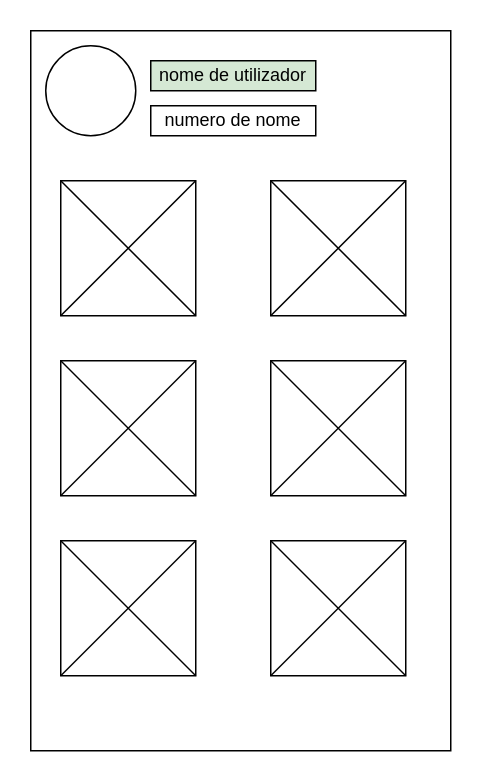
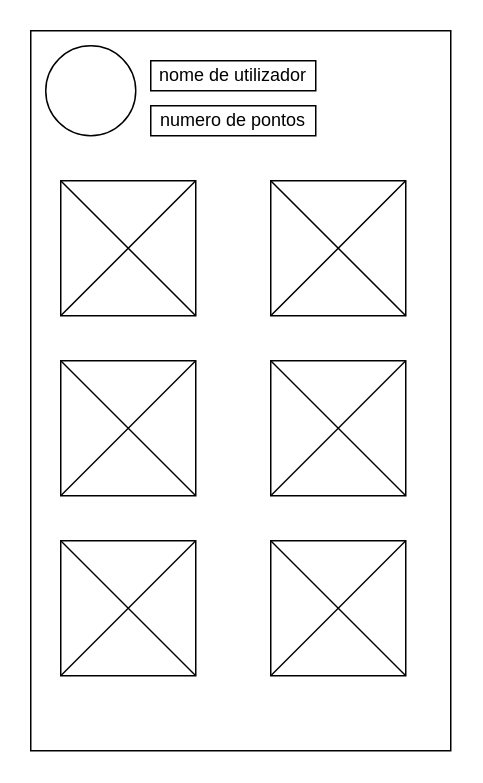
(233, 76) -> (233, 76)
(233, 121) -> (233, 121)
